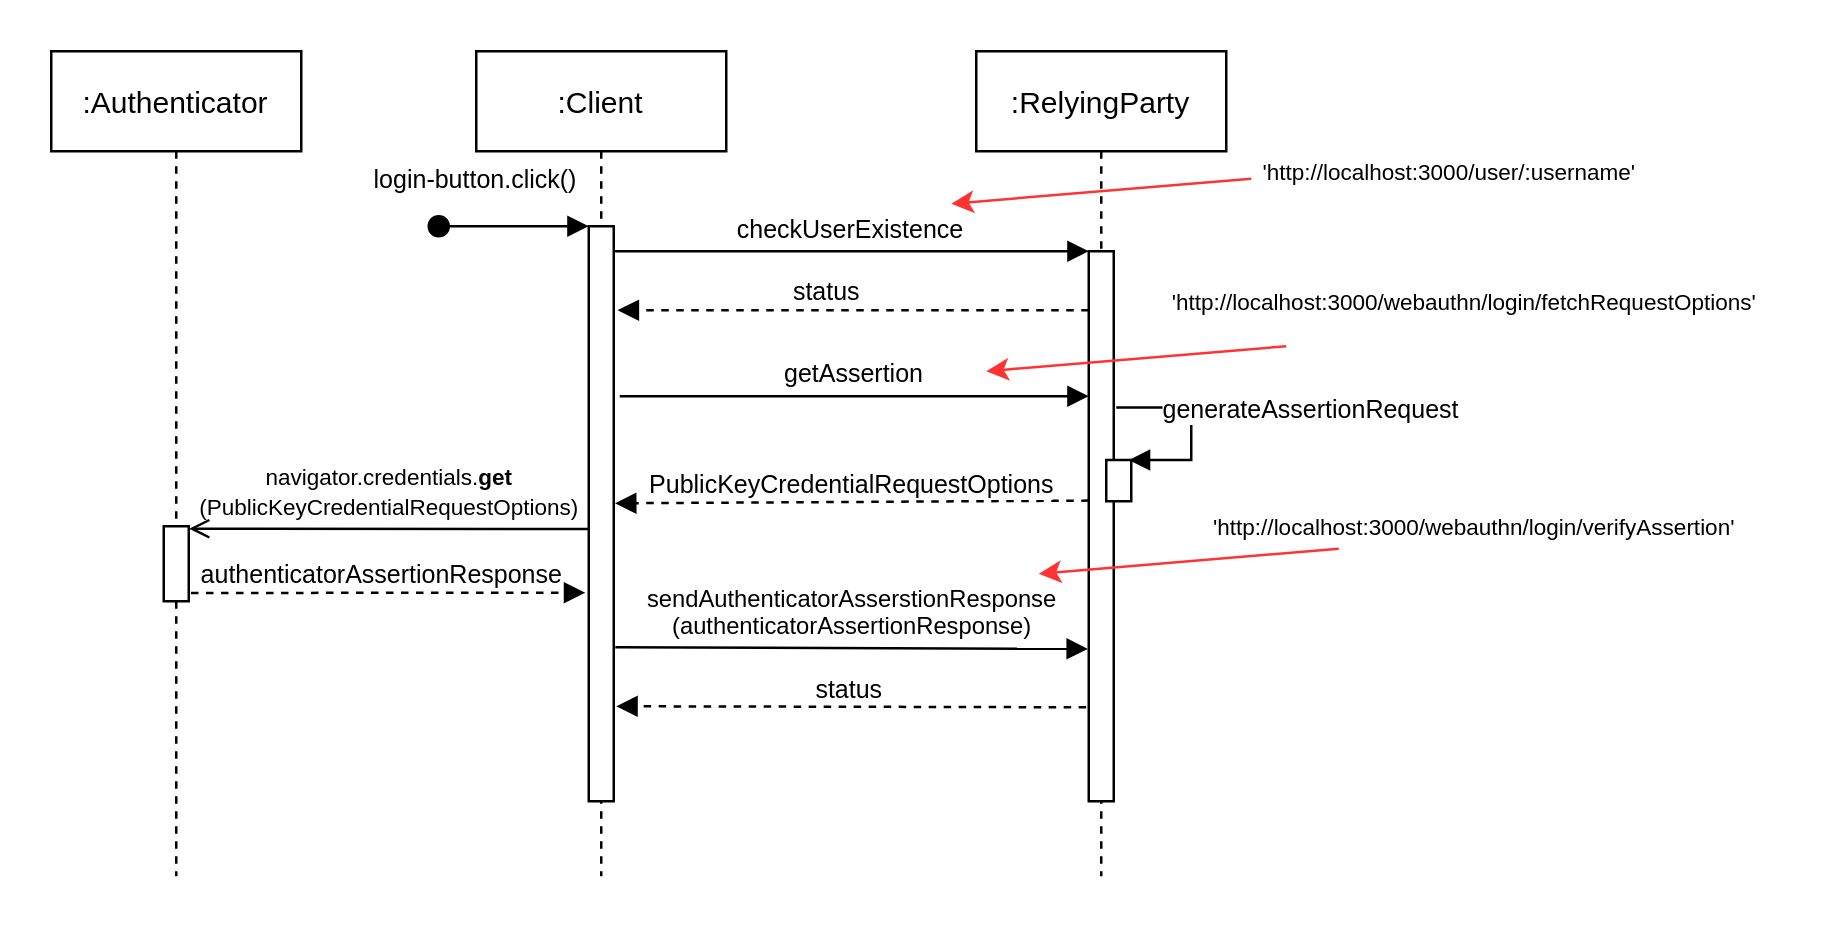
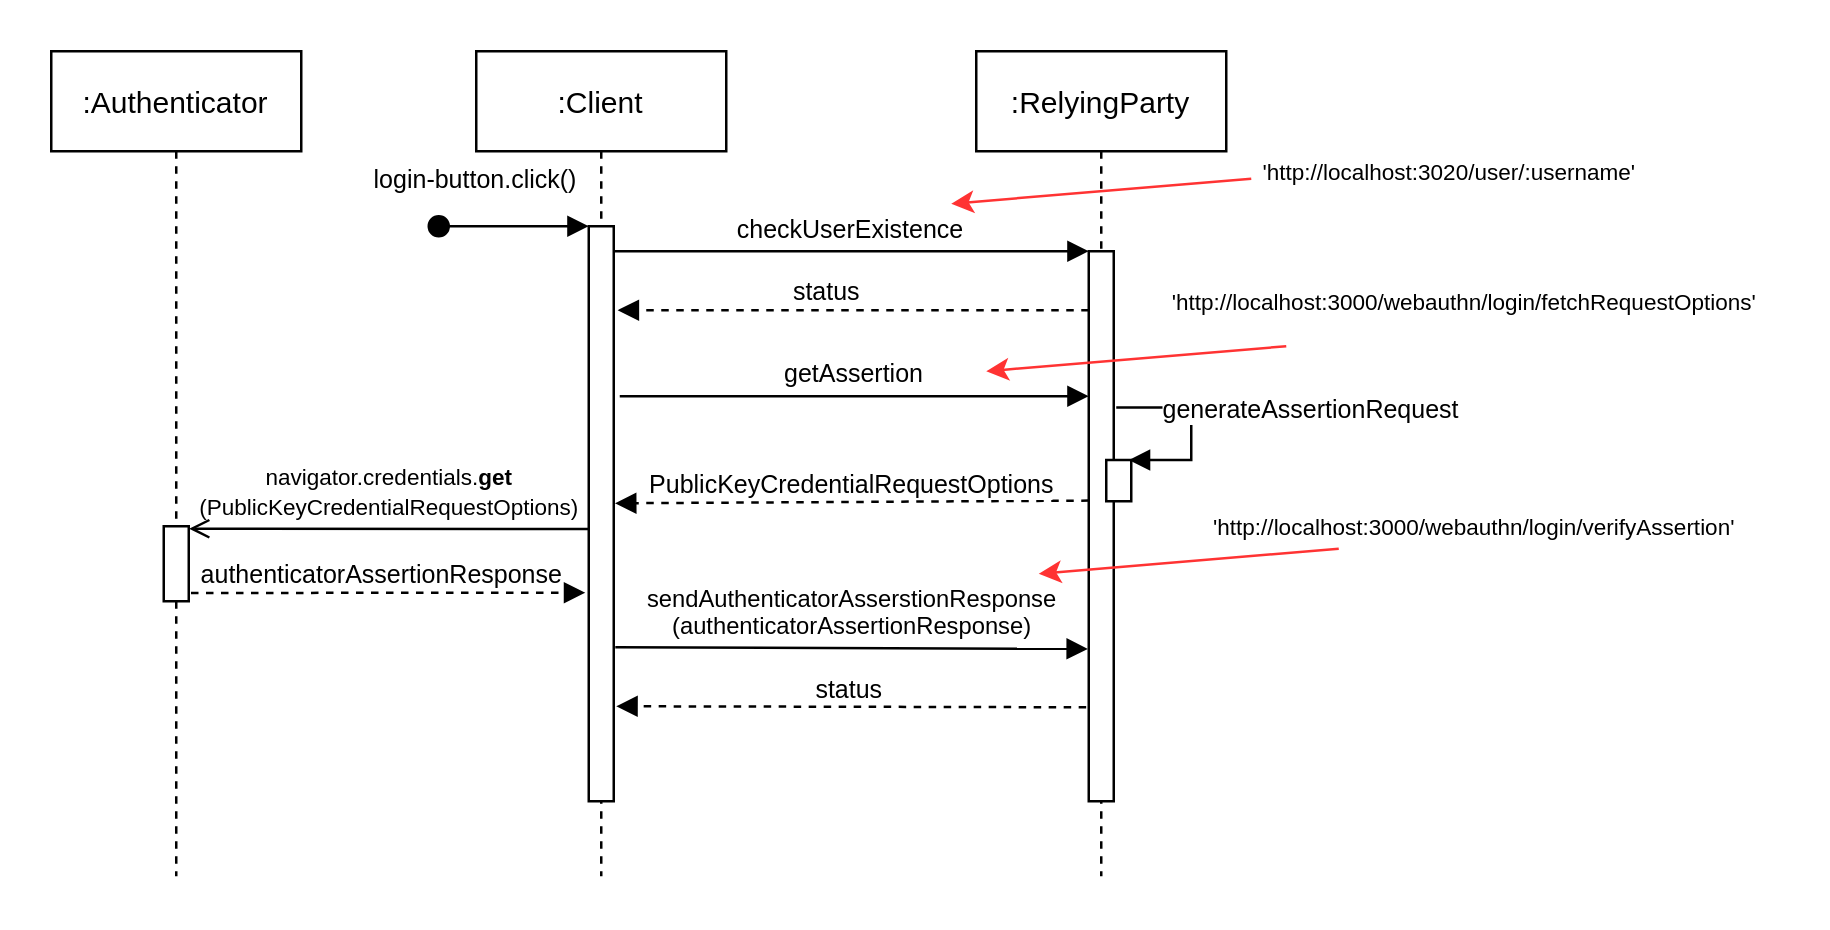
(1450, 171) -> (1450, 171)
